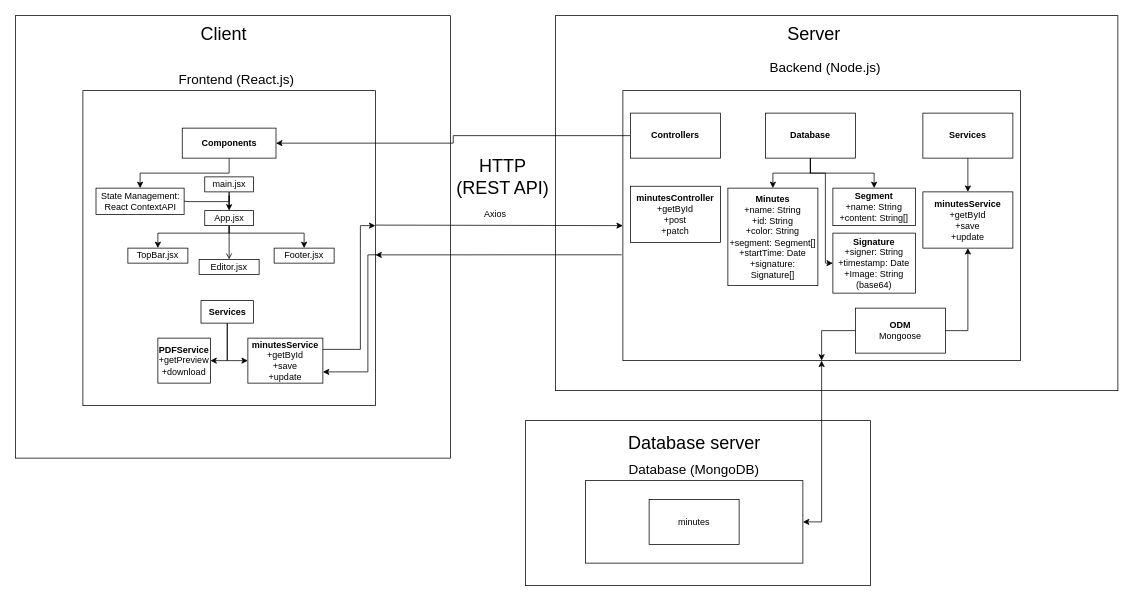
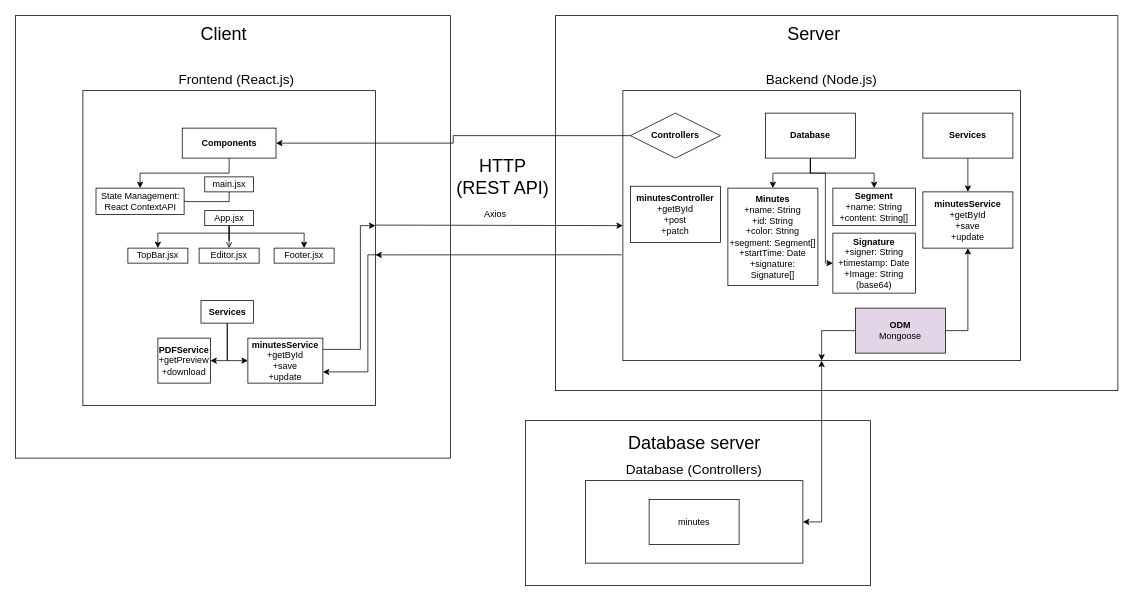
(825, 68) -> (822, 79)
(675, 135) -> (675, 135)
(229, 207) -> none
(229, 267) -> (229, 255)
(900, 330) -> (900, 330)
(694, 469) -> (694, 469)
